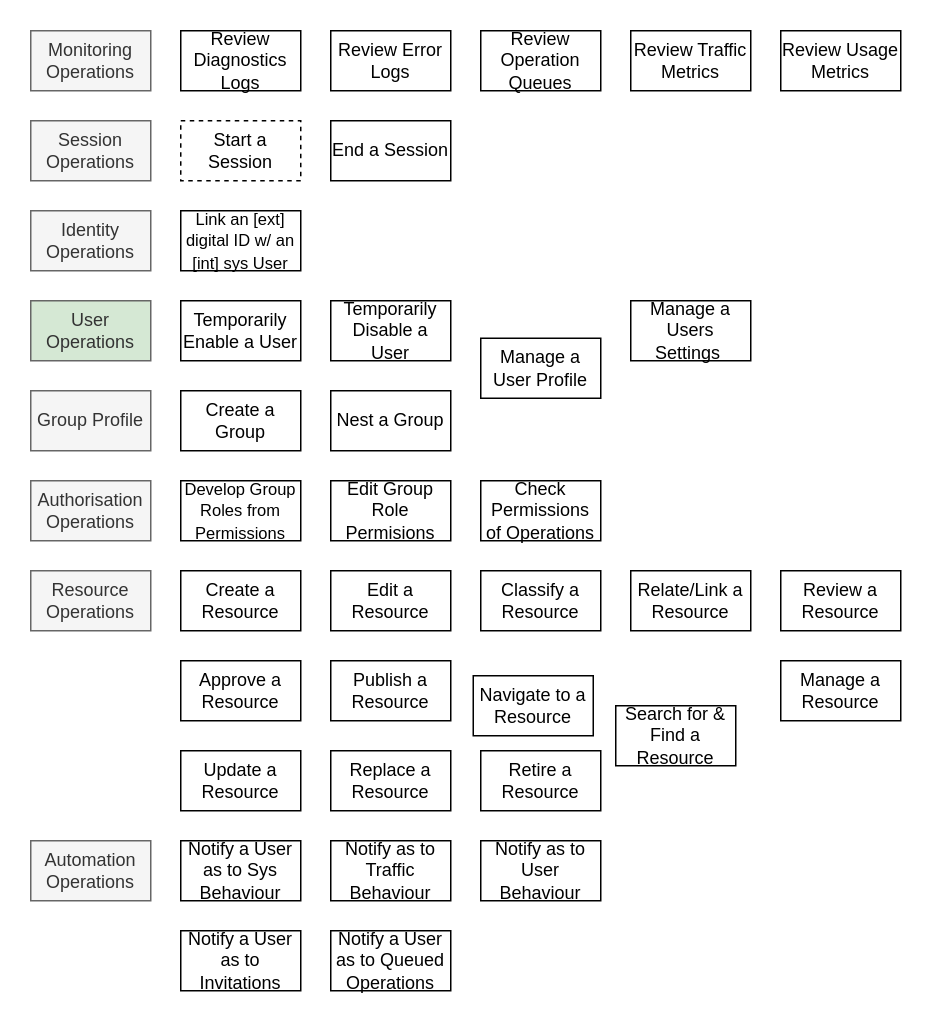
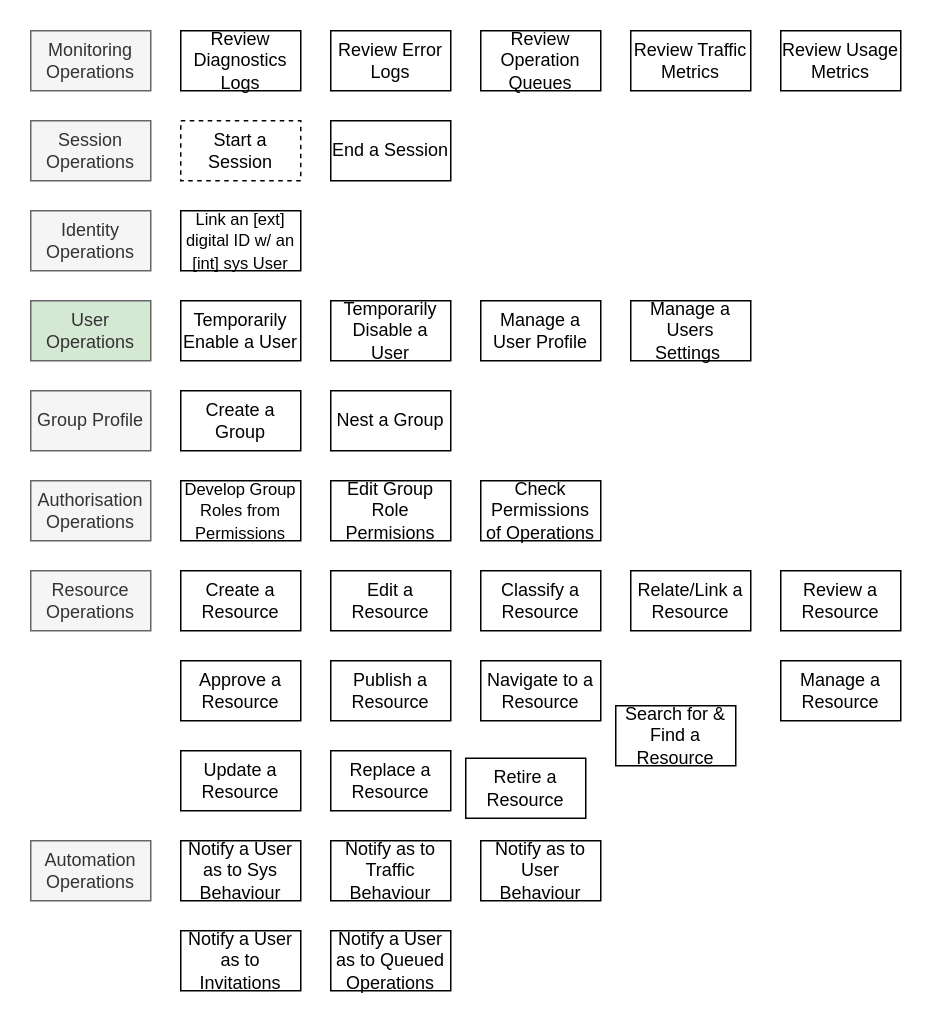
(541, 368) -> (541, 331)
(533, 706) -> (541, 691)
(541, 781) -> (526, 788)
